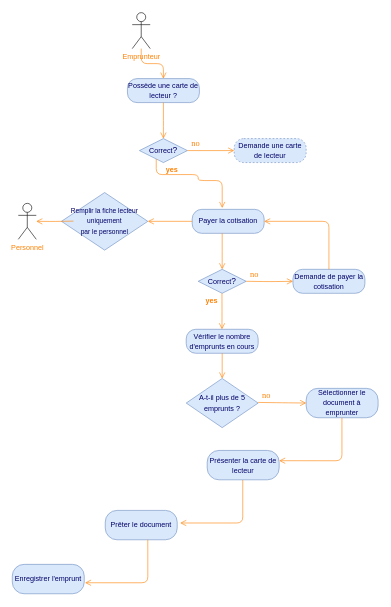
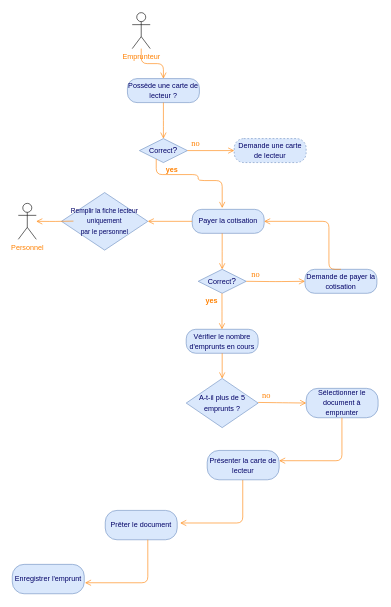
(329, 281) -> (341, 281)
